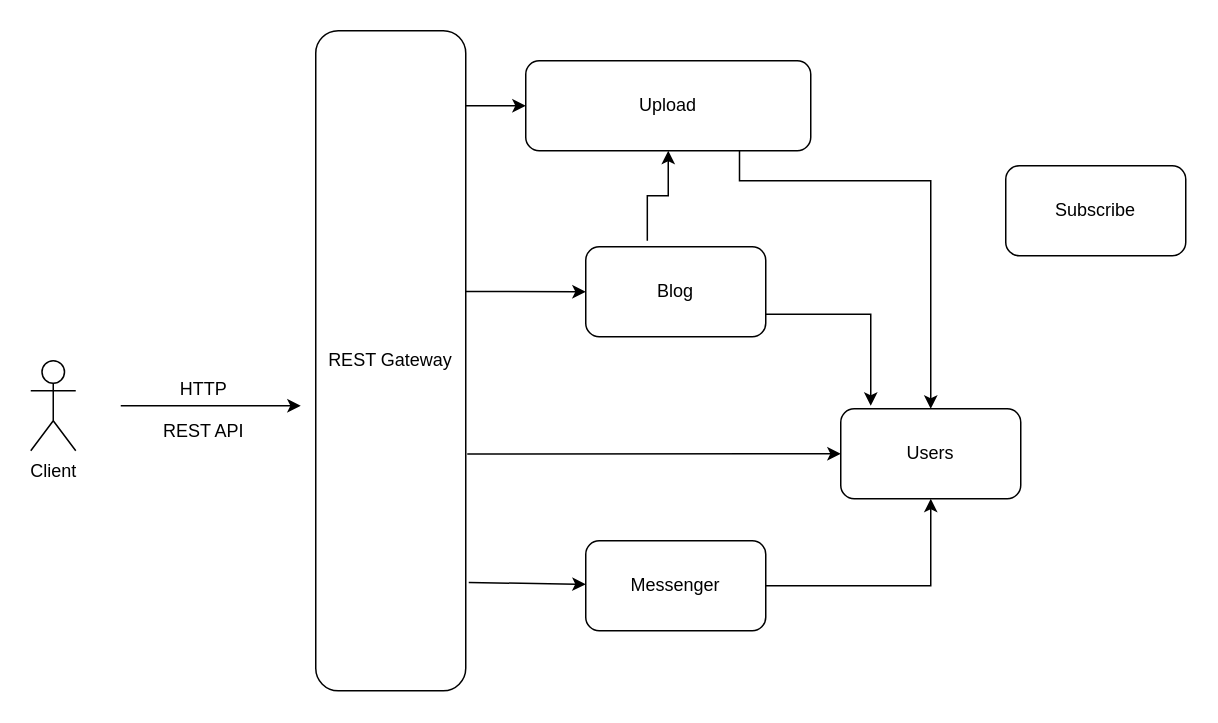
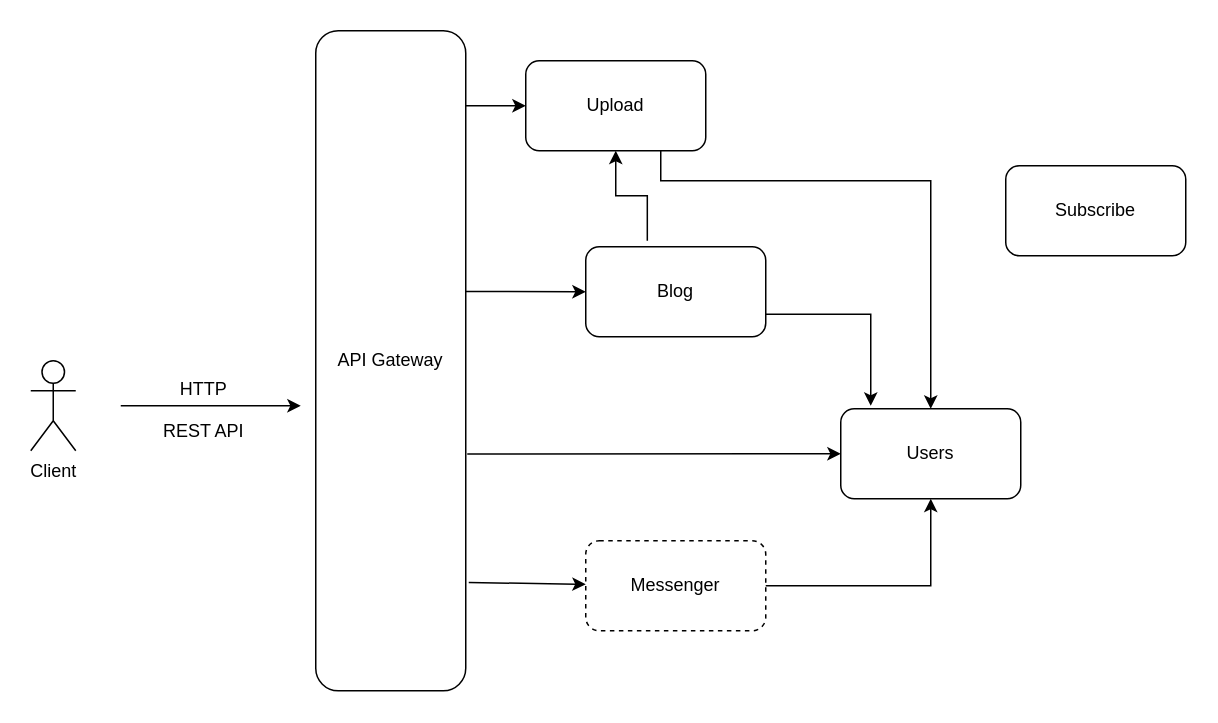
(668, 106) -> (616, 106)
(391, 361) -> (391, 361)
(676, 586) -> (676, 586)
